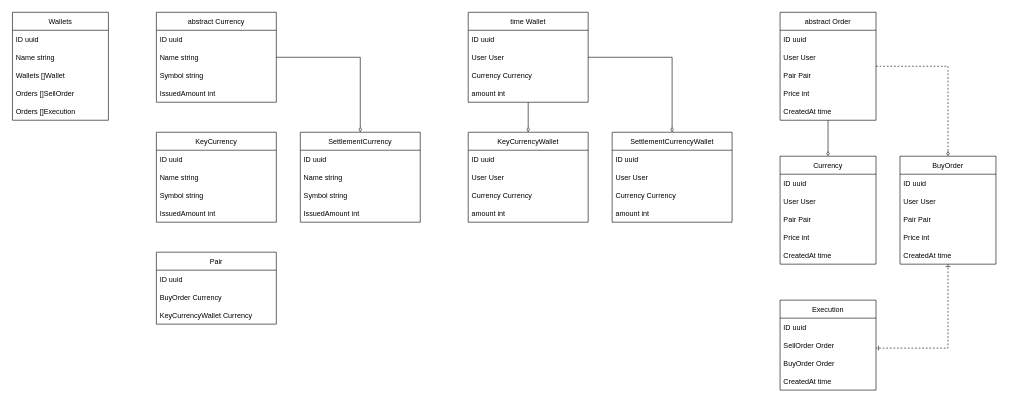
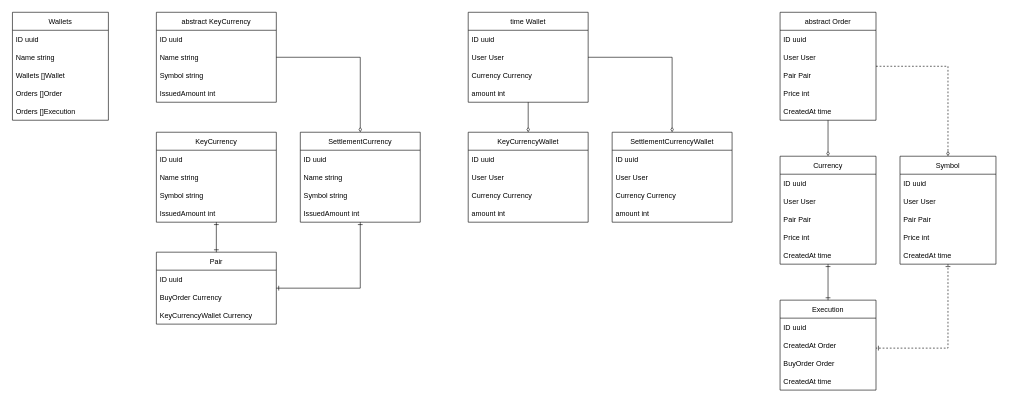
(216, 22) -> (216, 22)
(49, 94) -> (43, 94)
(948, 166) -> (948, 166)
none -> (216, 238)
none -> (351, 288)
none -> (828, 297)
(812, 346) -> (814, 346)
